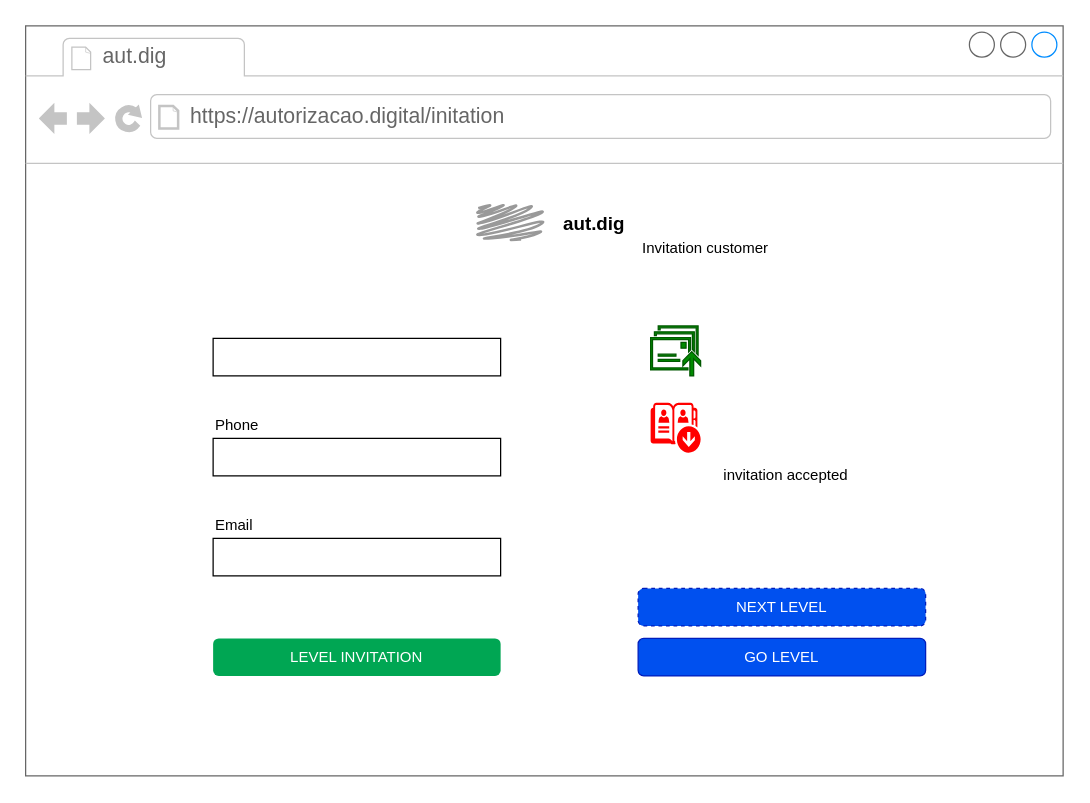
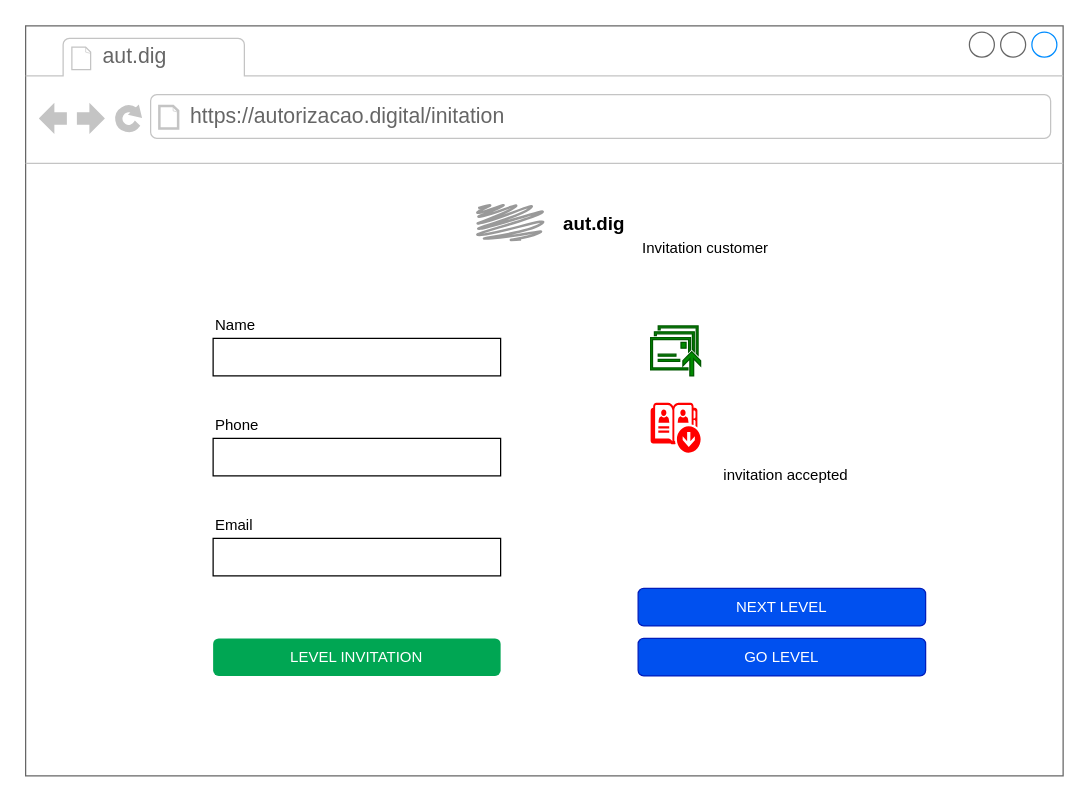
none -> (357, 326)
(782, 607) -> (782, 607)
